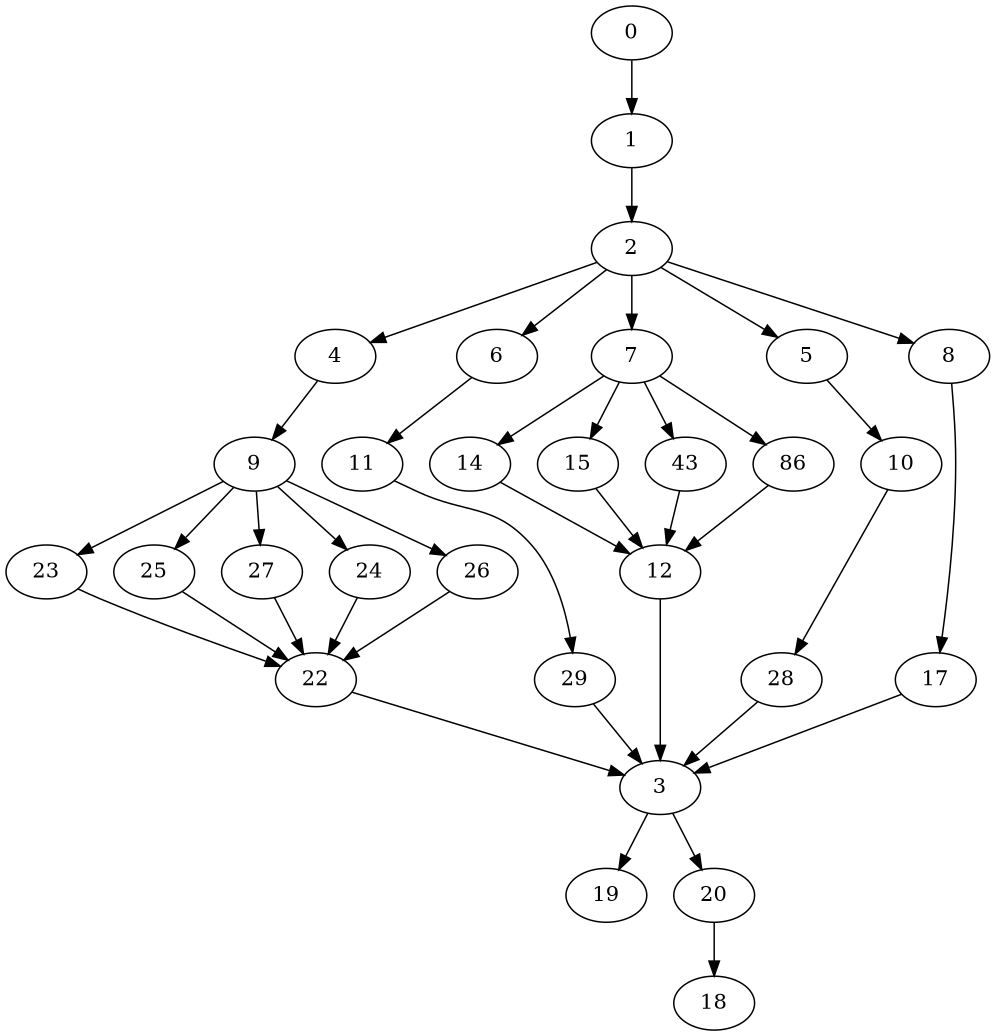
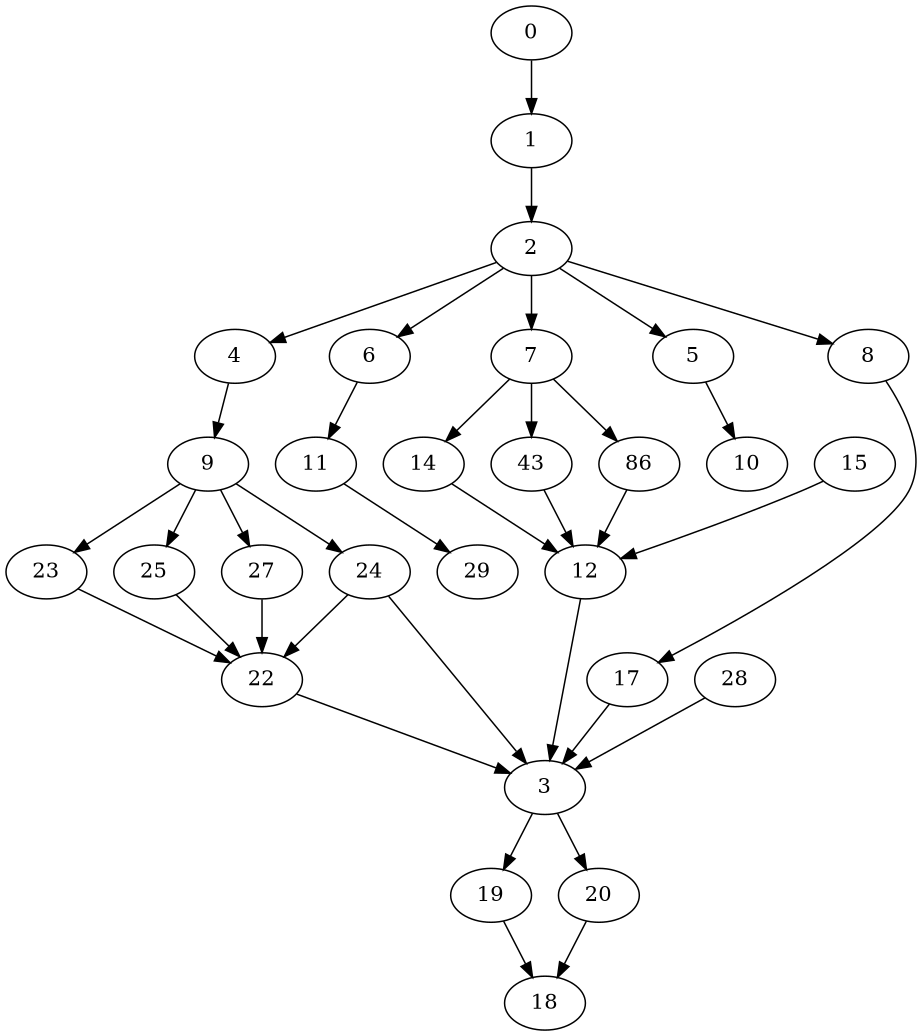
(608, 404) -> none
(845, 565) -> none
(478, 572) -> none
(613, 728) -> (453, 674)
none -> (515, 943)
